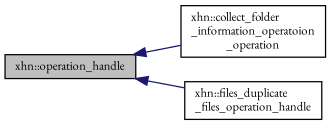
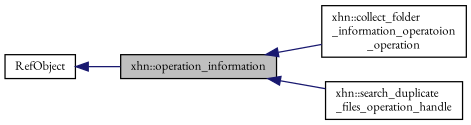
none -> (40, 67)
(70, 67) -> (199, 67)
(253, 101) -> (394, 101)
